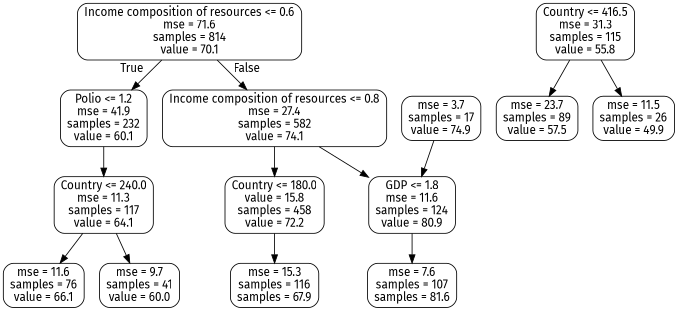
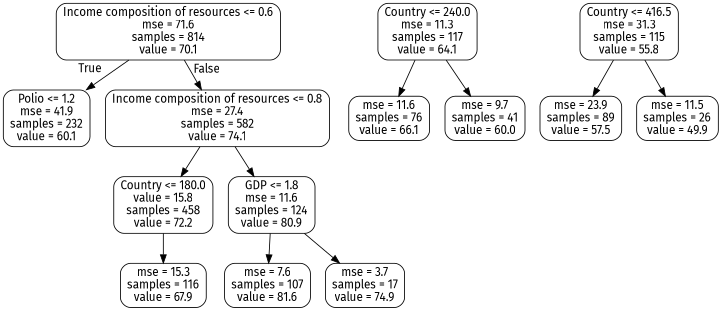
(537, 118) -> (581, 118)
(429, 155) -> (319, 245)
(104, 157) -> none
(275, 285) -> (163, 285)
(412, 285) -> (268, 285)
